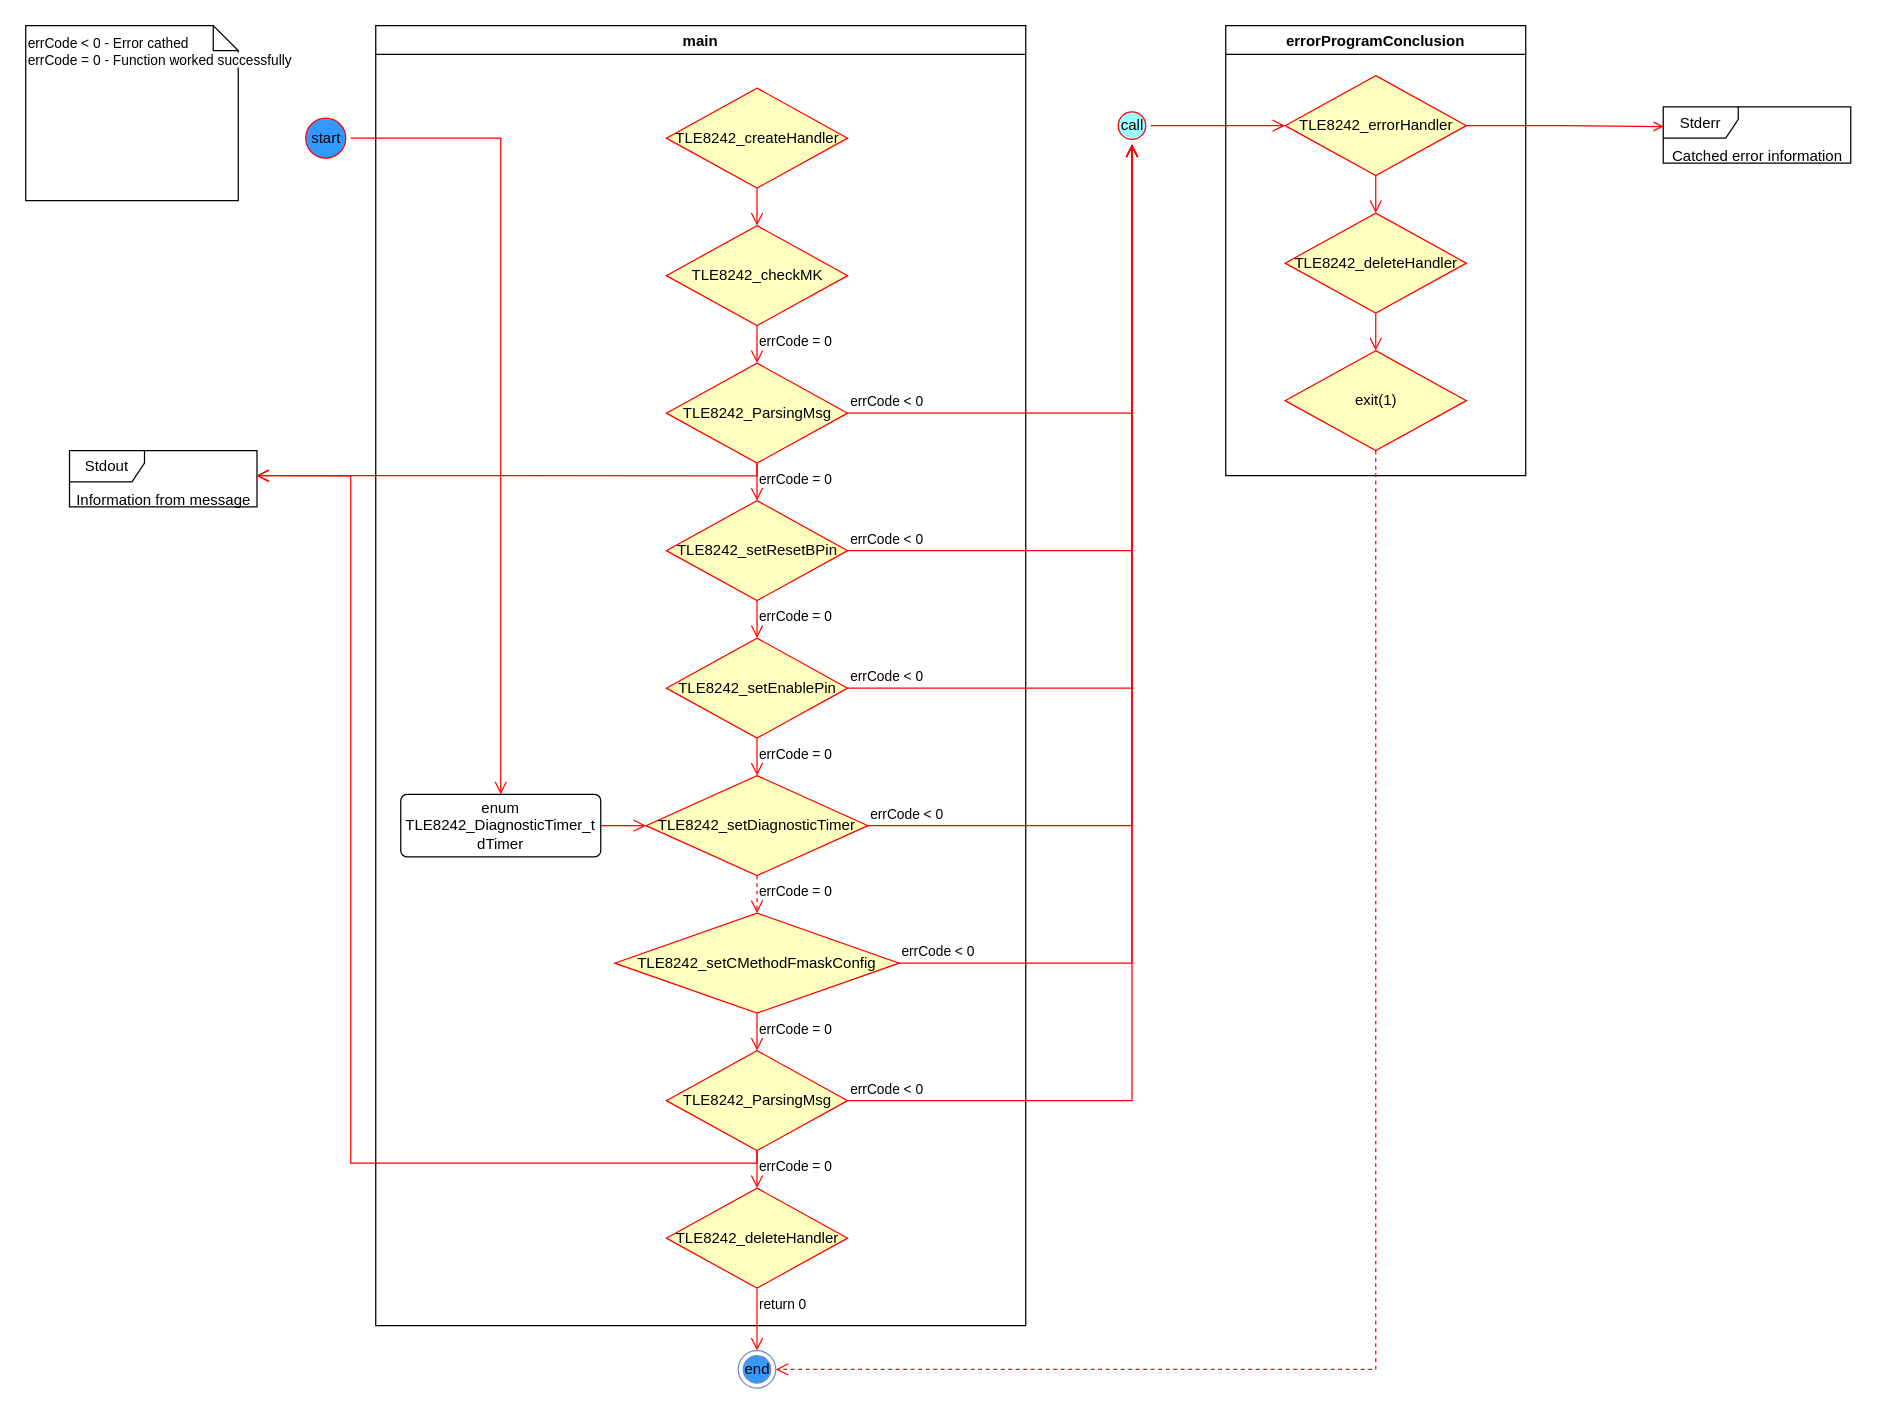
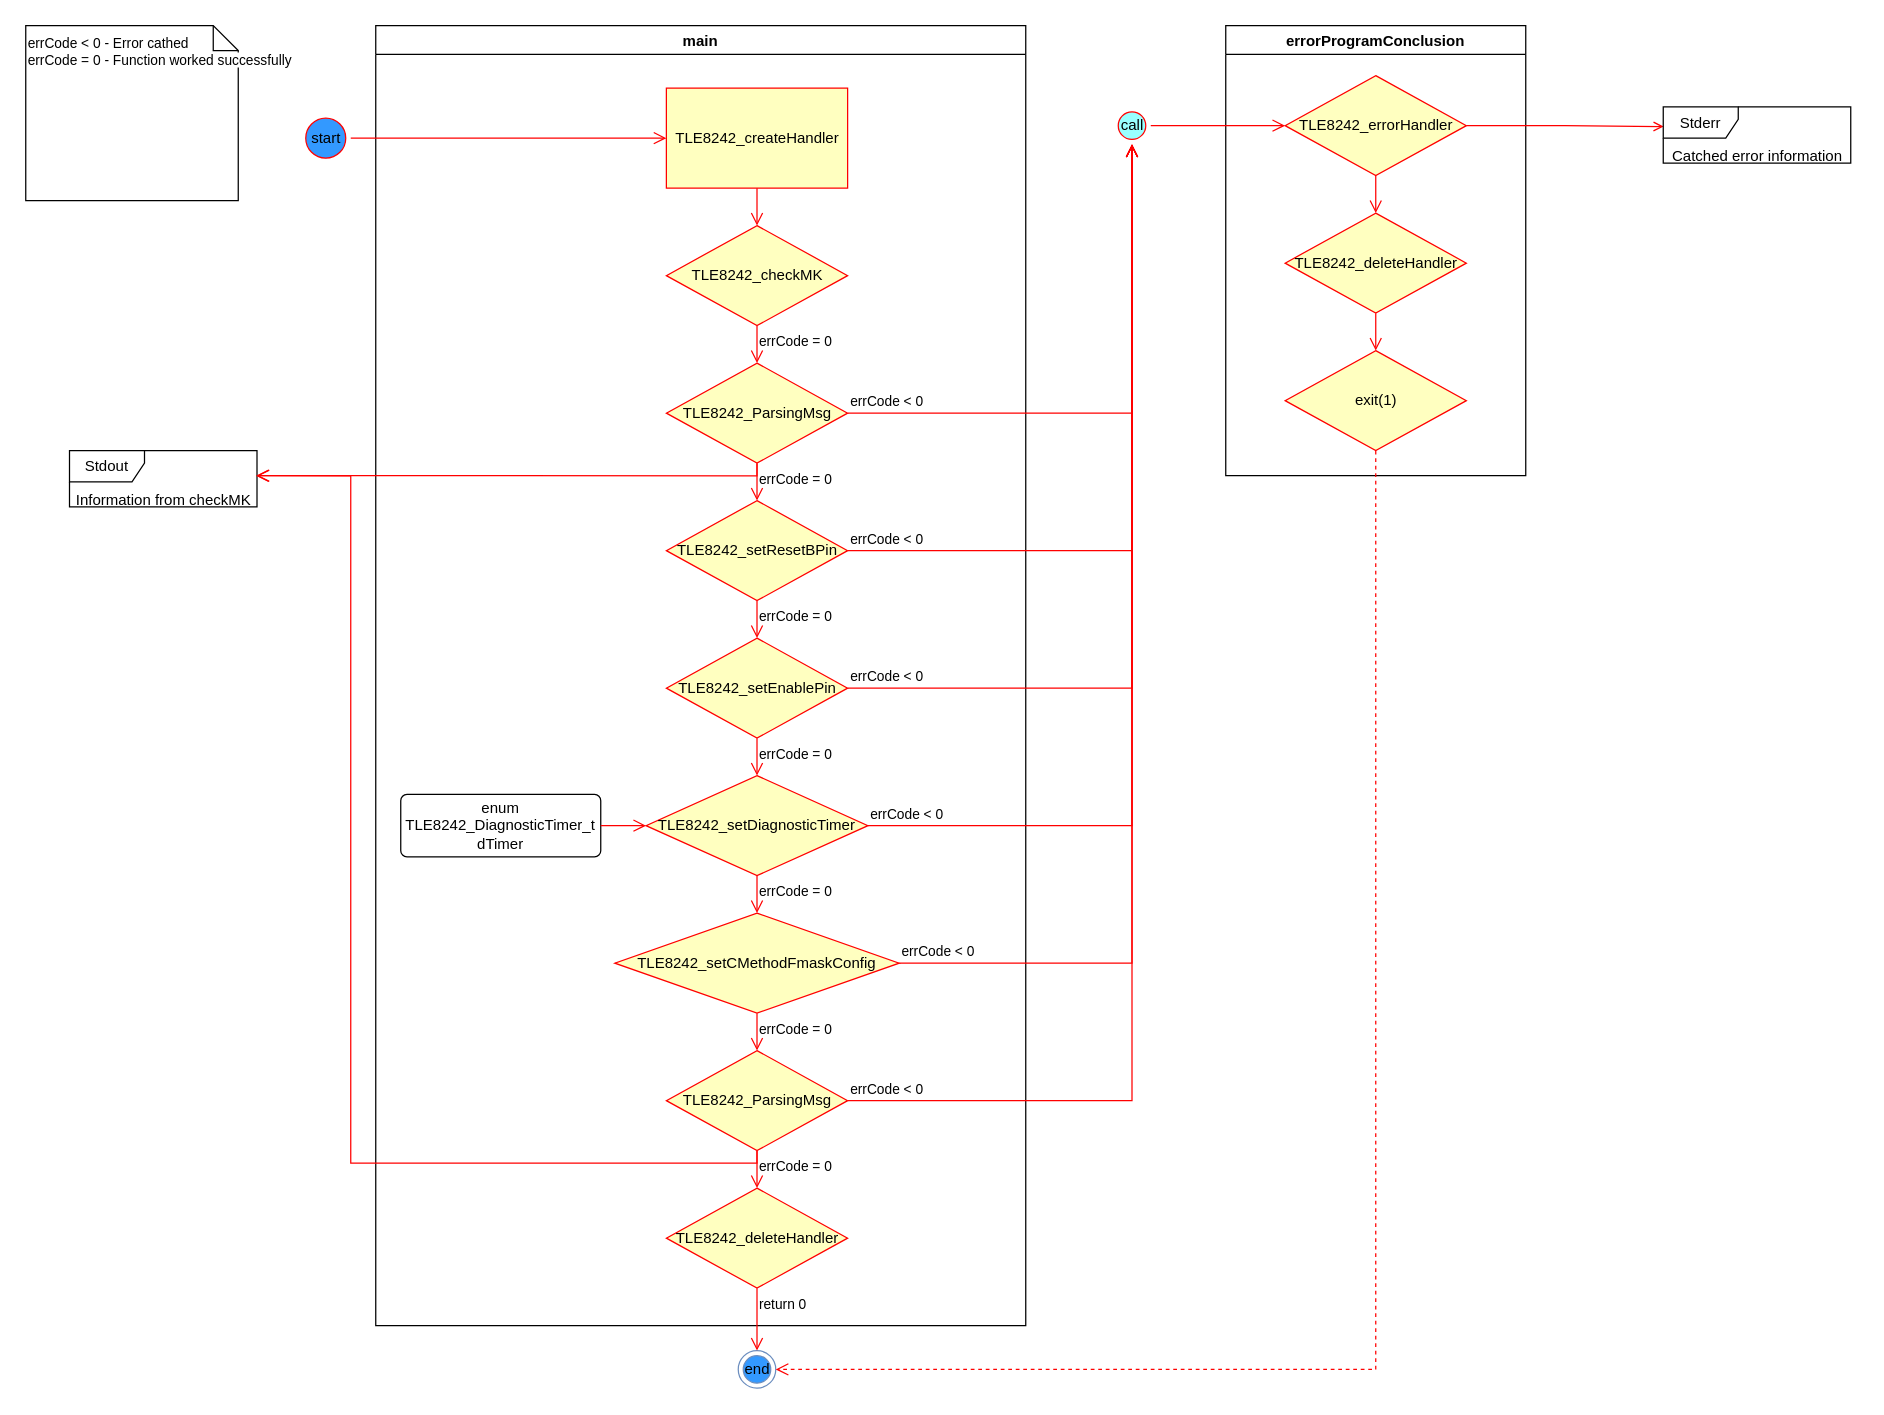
(757, 138) -> (757, 138)
(501, 463) -> (580, 138)
(164, 501) -> (164, 501)
(757, 892) -> (757, 892)
